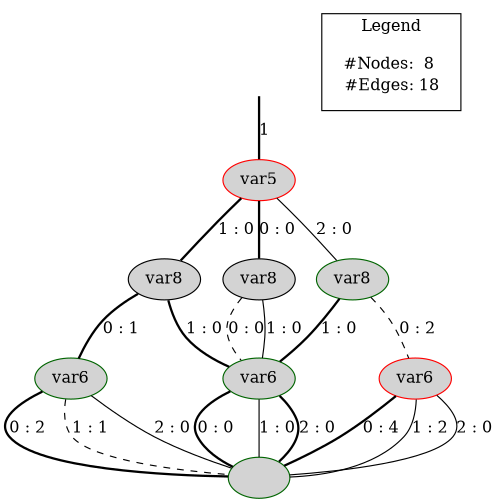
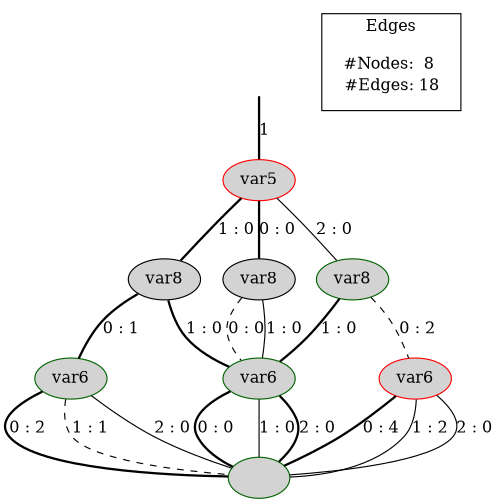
(391, 27) -> (391, 27)
